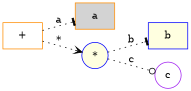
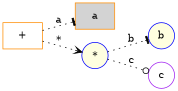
(168, 36) -> (161, 36)
